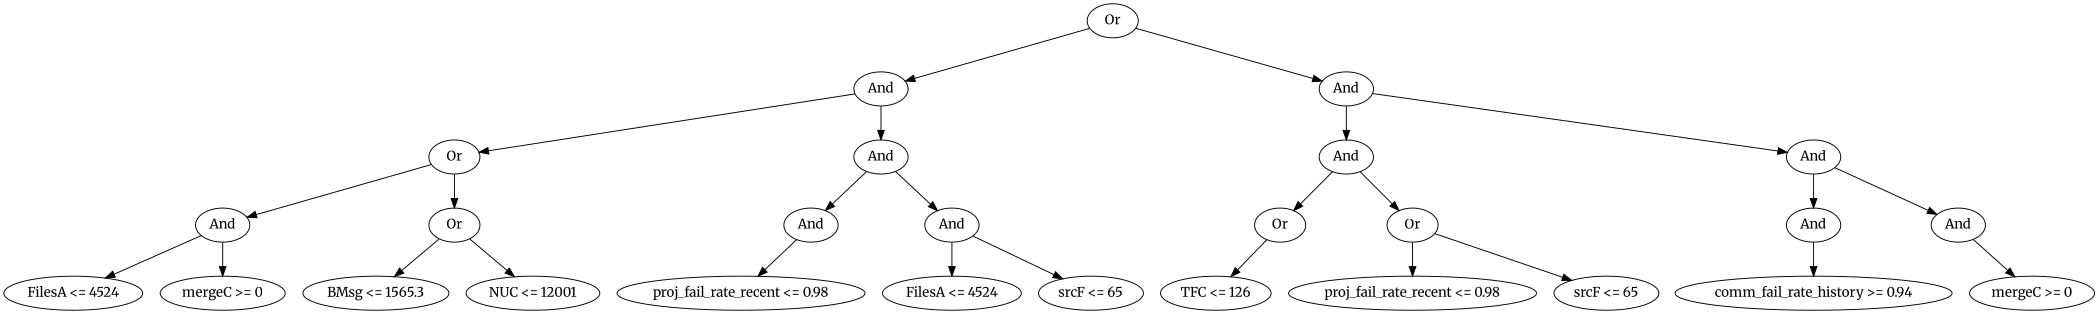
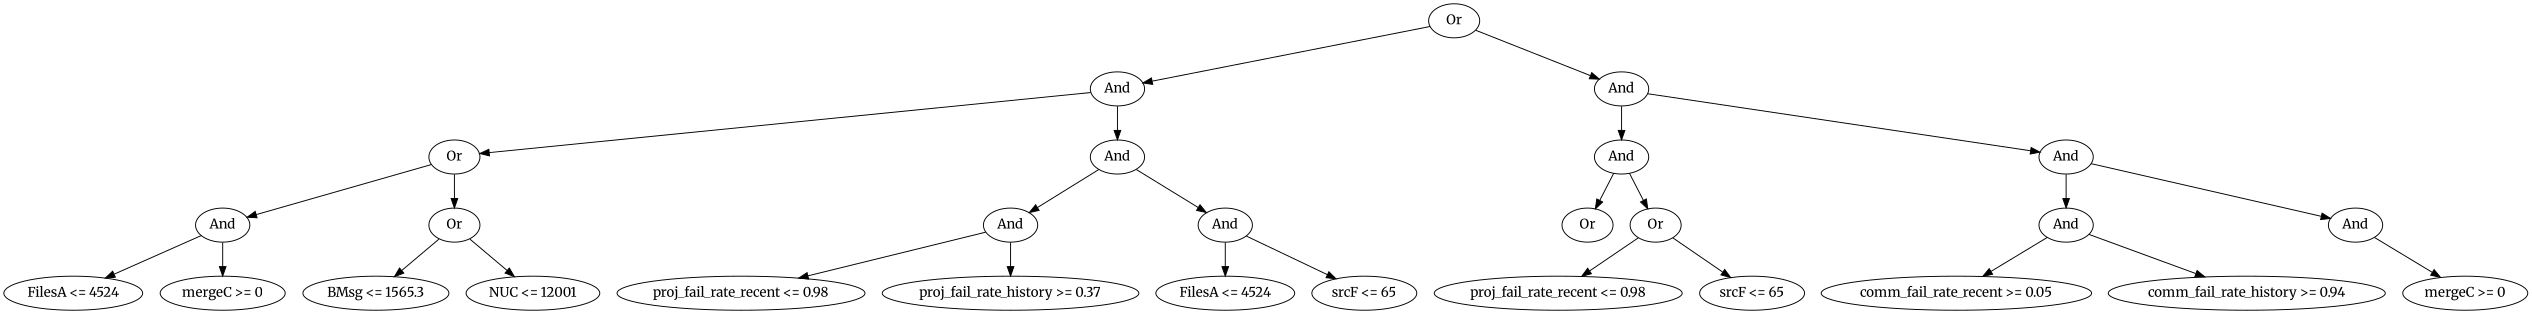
none -> (1011, 293)
(1216, 293) -> none
none -> (1956, 293)
